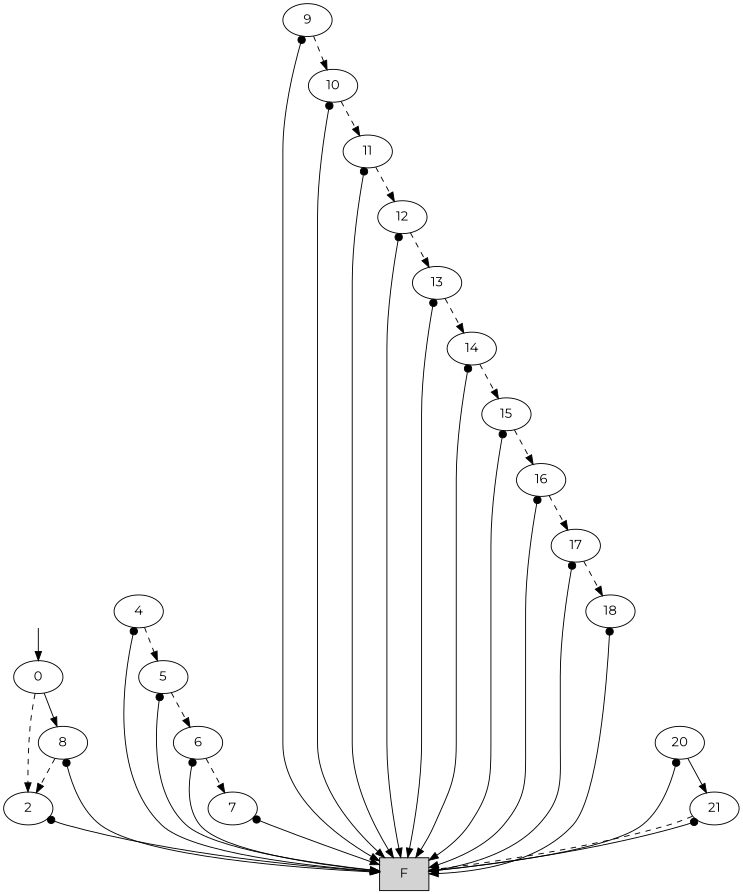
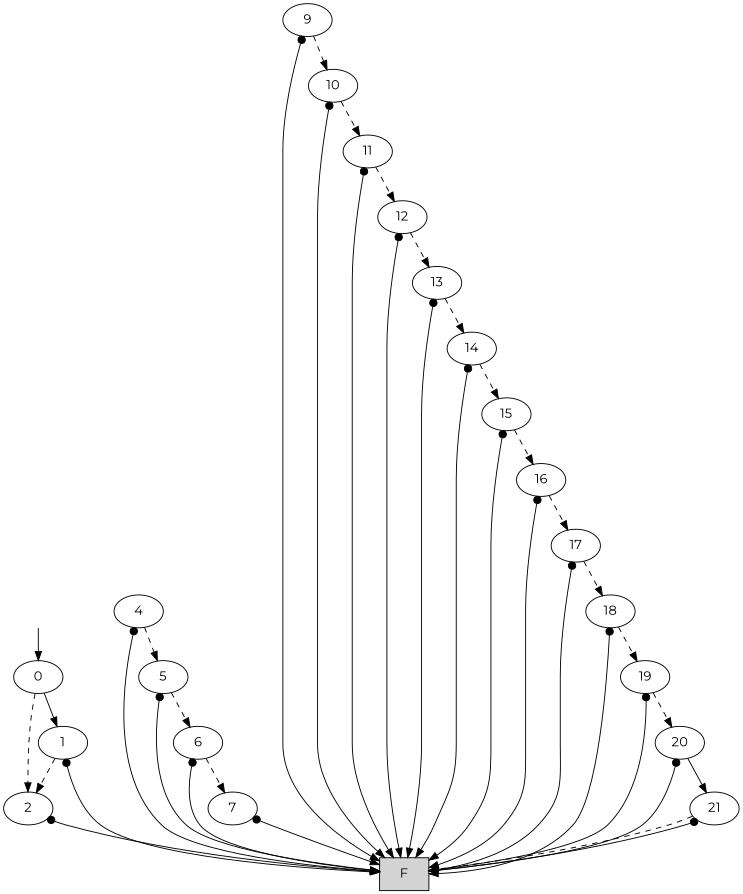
none -> (645, 677)
(63, 743) -> (63, 743)
